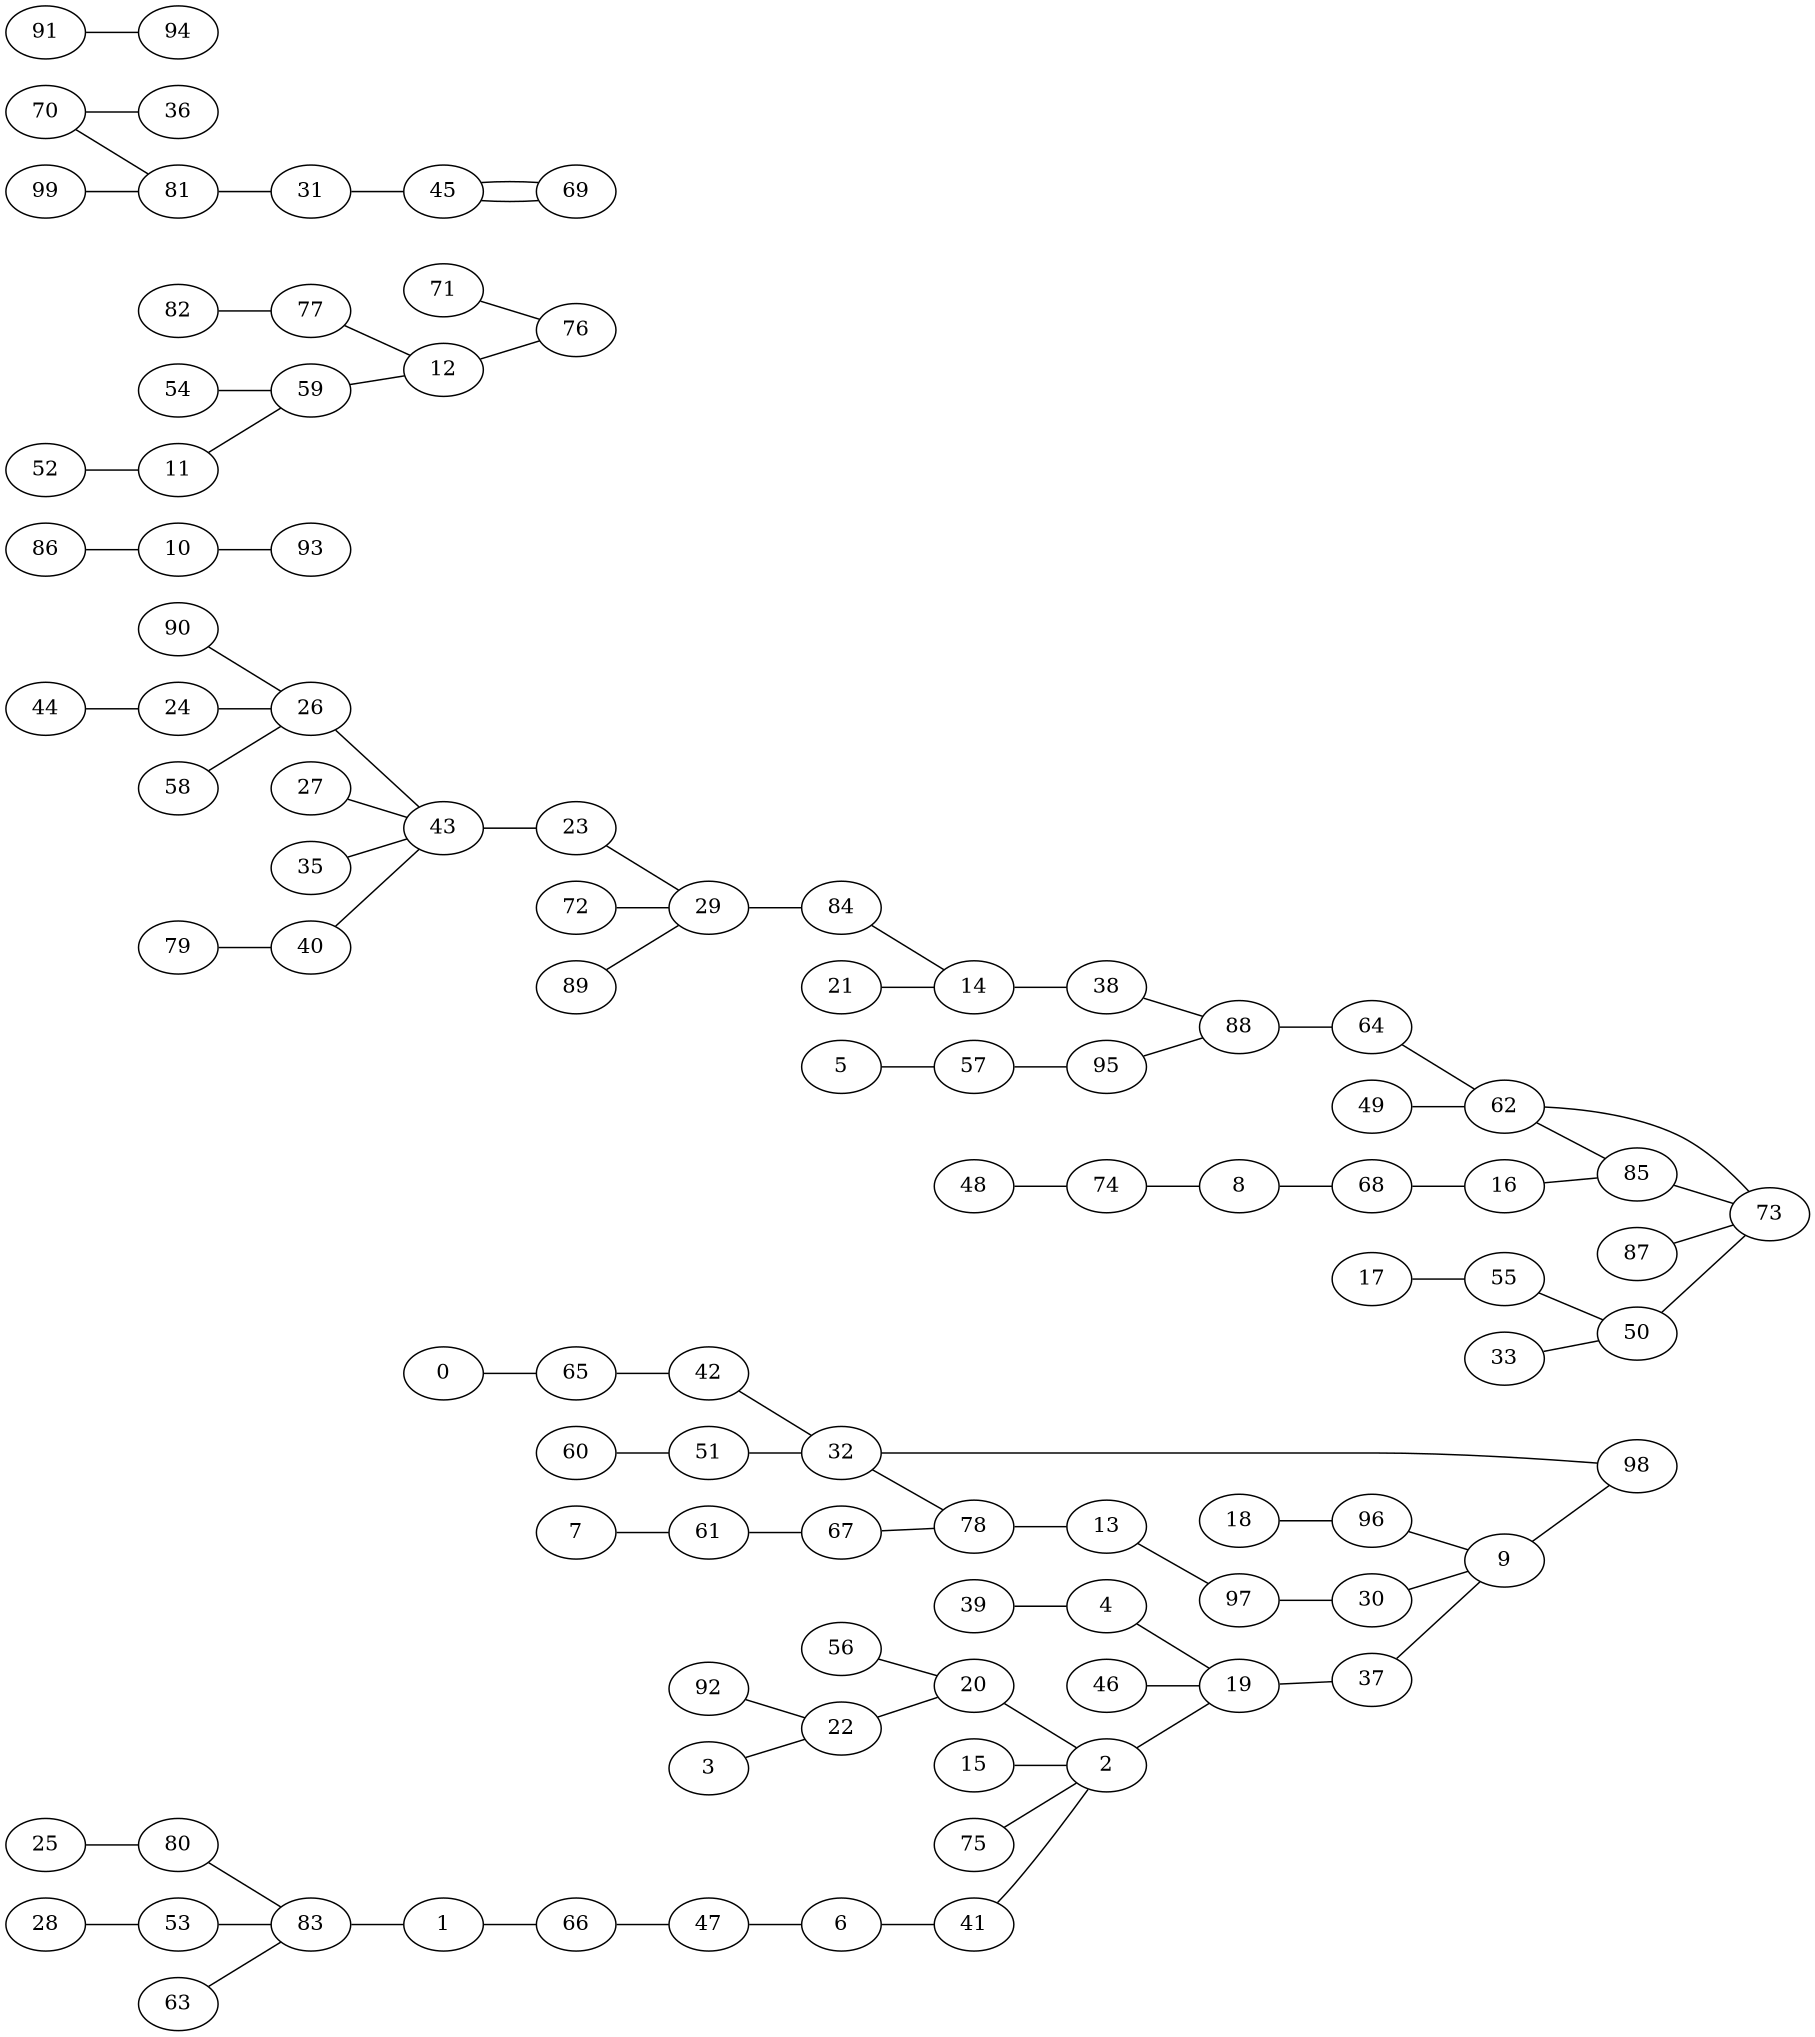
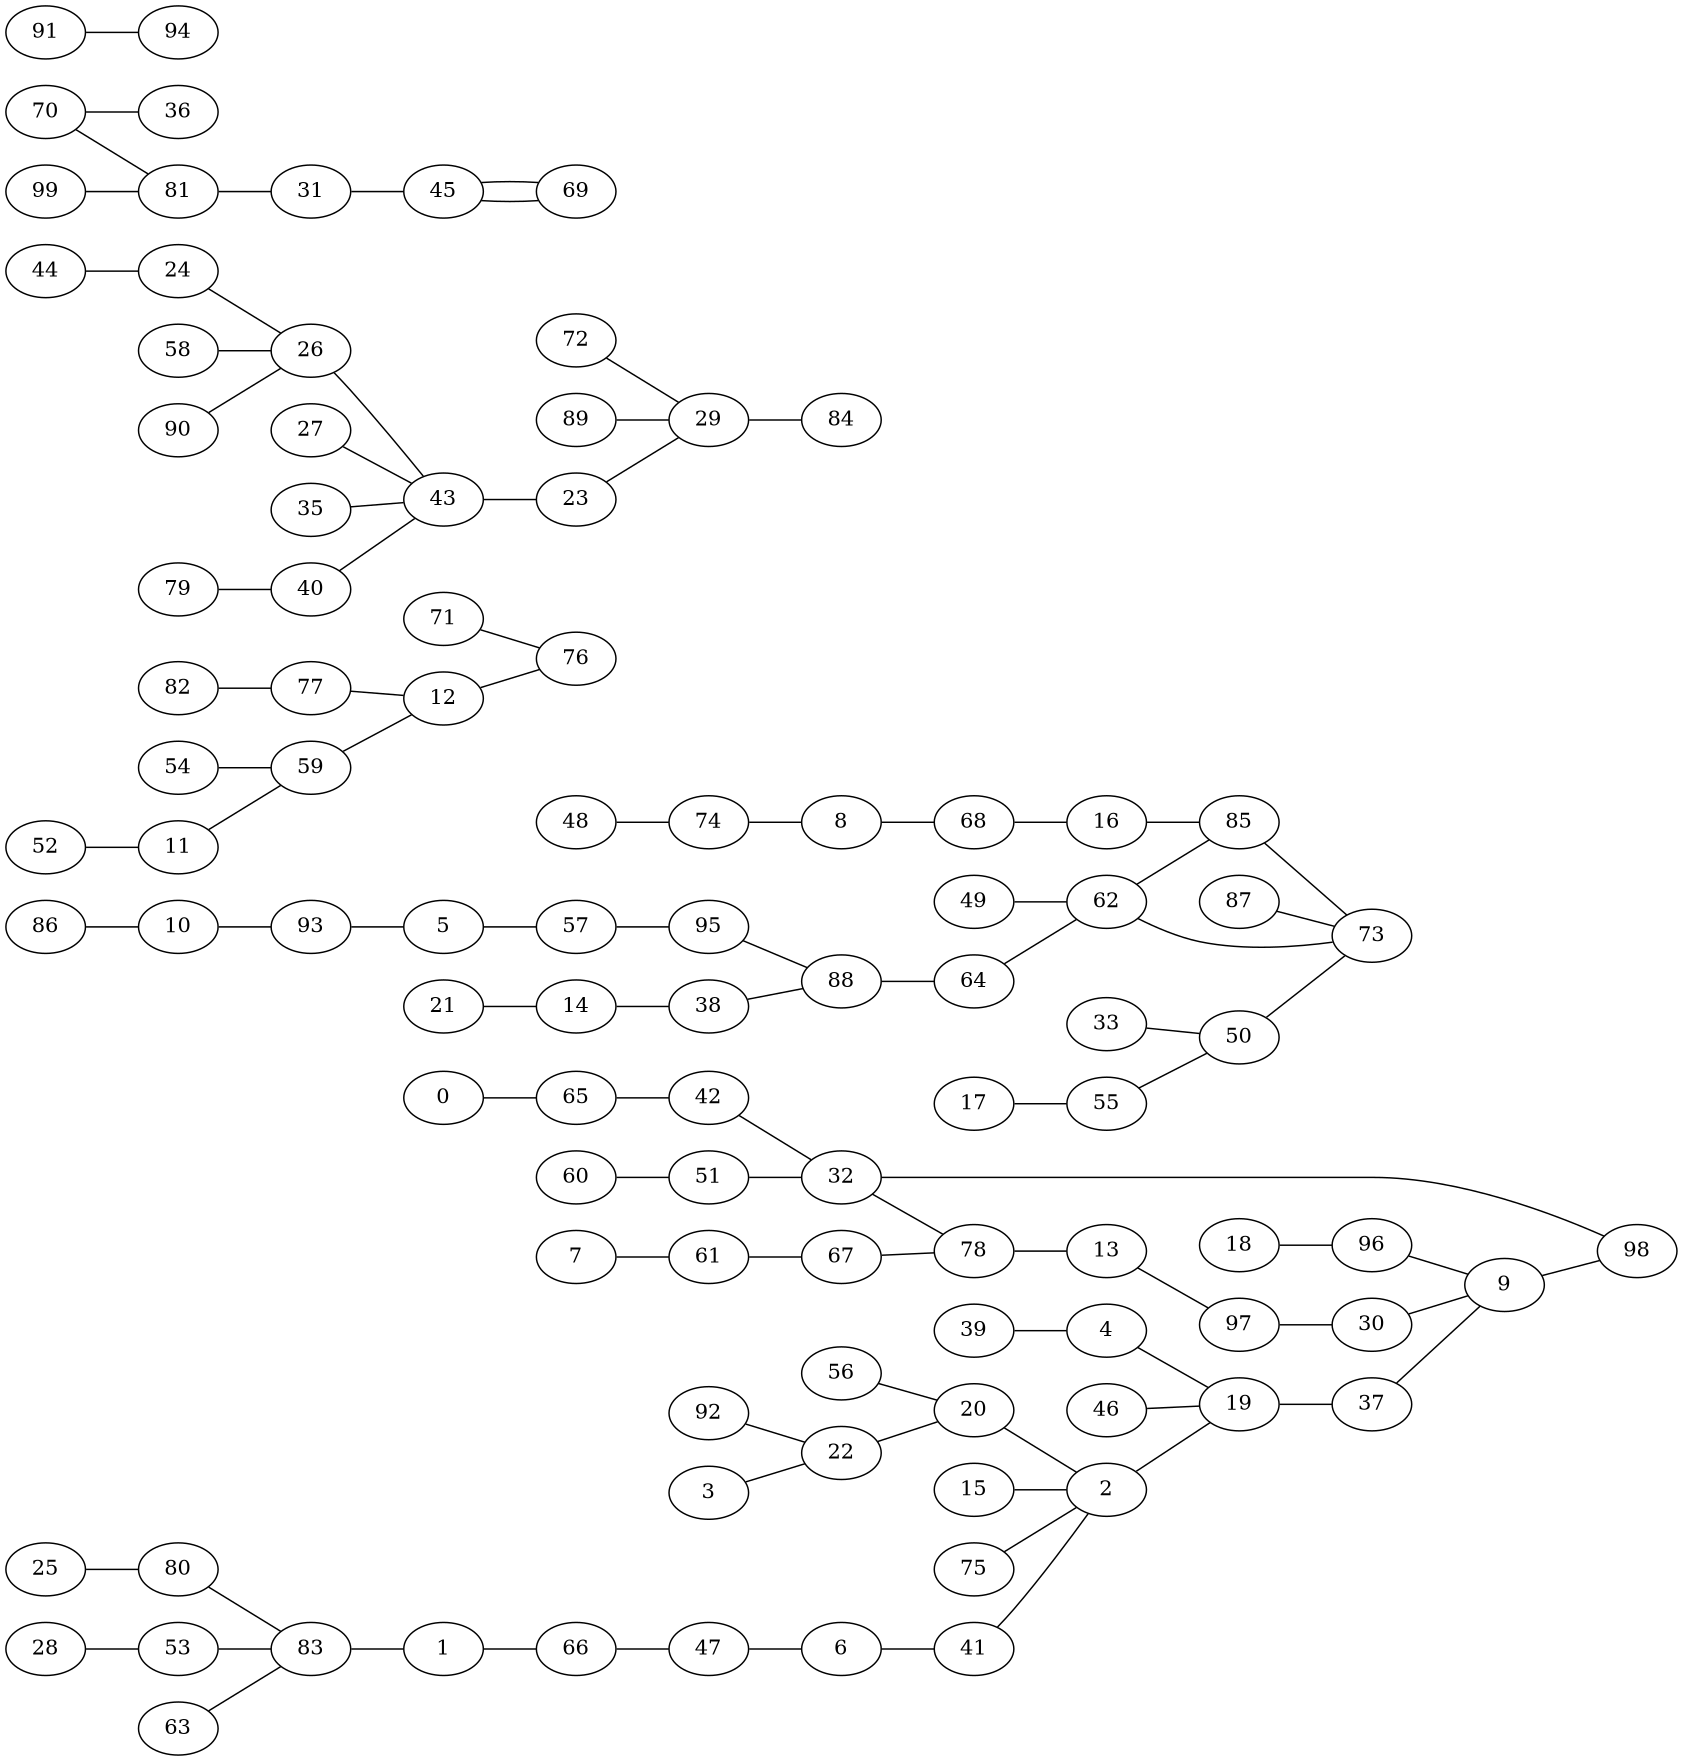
none -> (377, 927)
(908, 948) -> none
